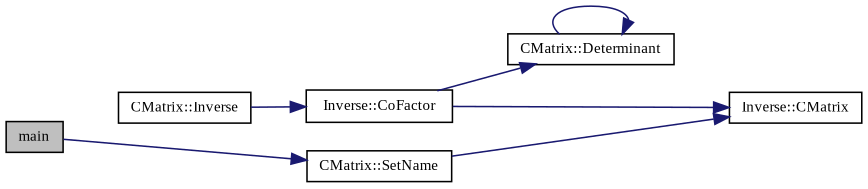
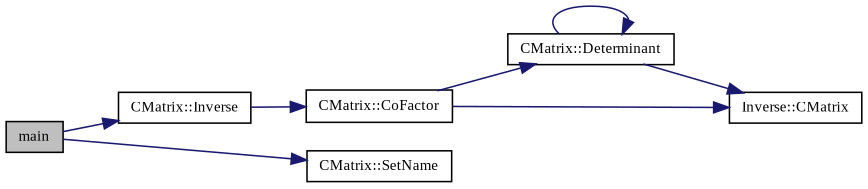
(379, 106) -> (379, 106)
none -> (83, 128)
(583, 138) -> (686, 76)
